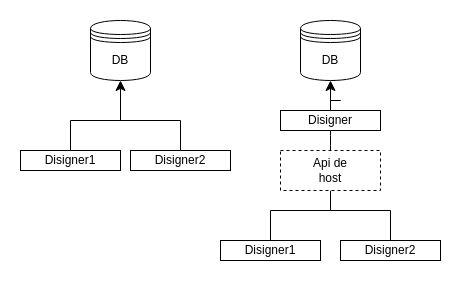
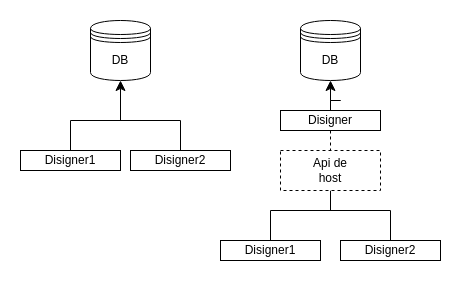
(331, 141) -> (331, 141)
